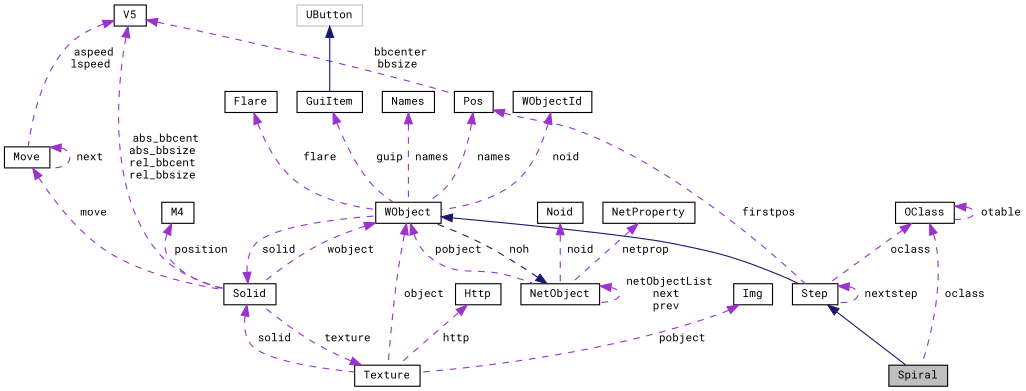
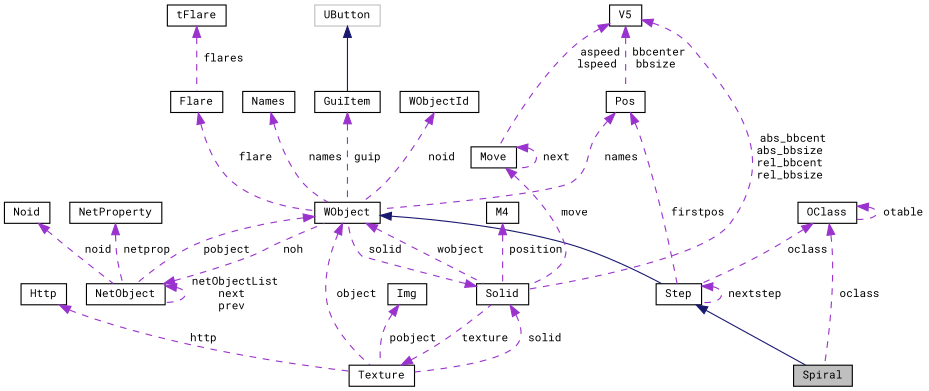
none -> (197, 16)
(488, 247) -> (251, 256)
